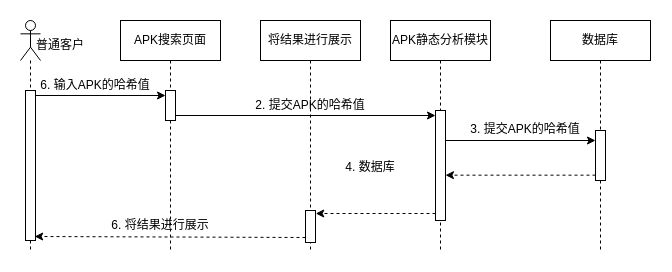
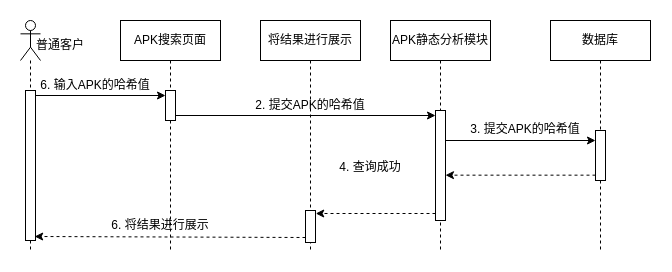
(371, 168) -> (371, 168)
